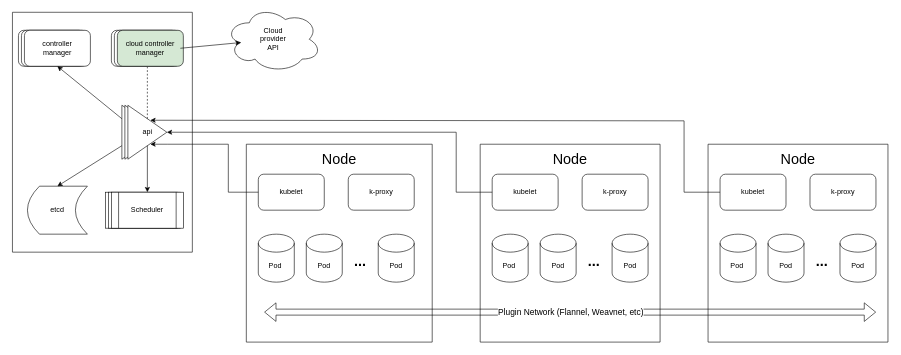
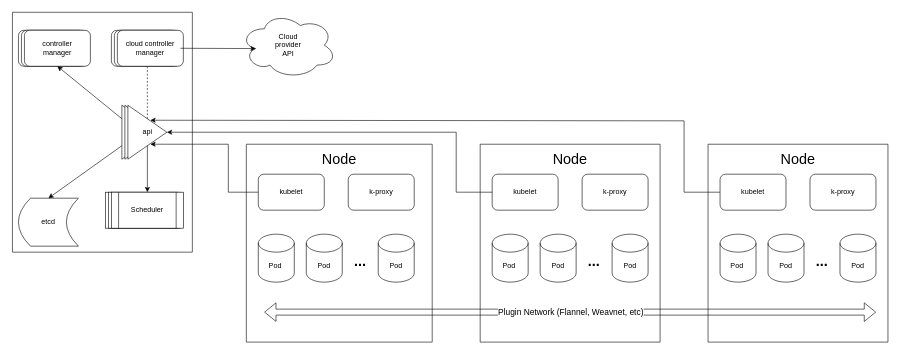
(273, 39) -> (288, 45)
(150, 48) -> (150, 48)
(57, 210) -> (48, 222)
